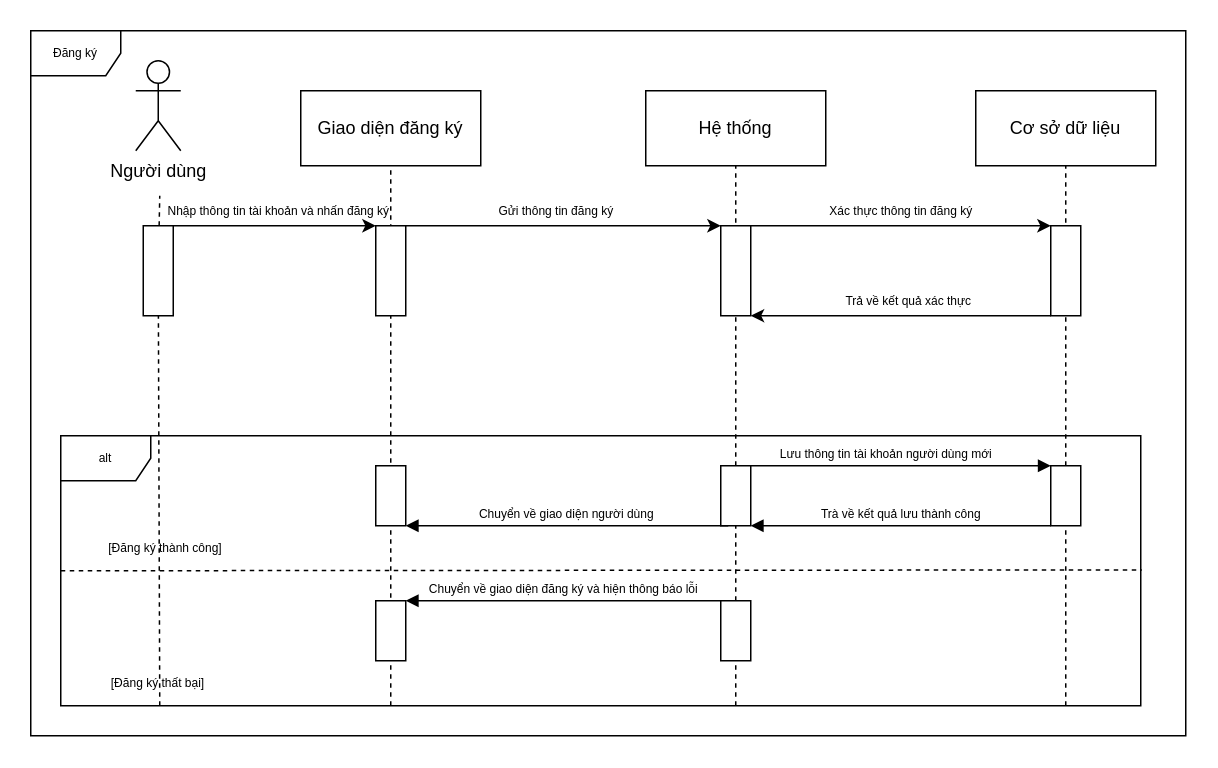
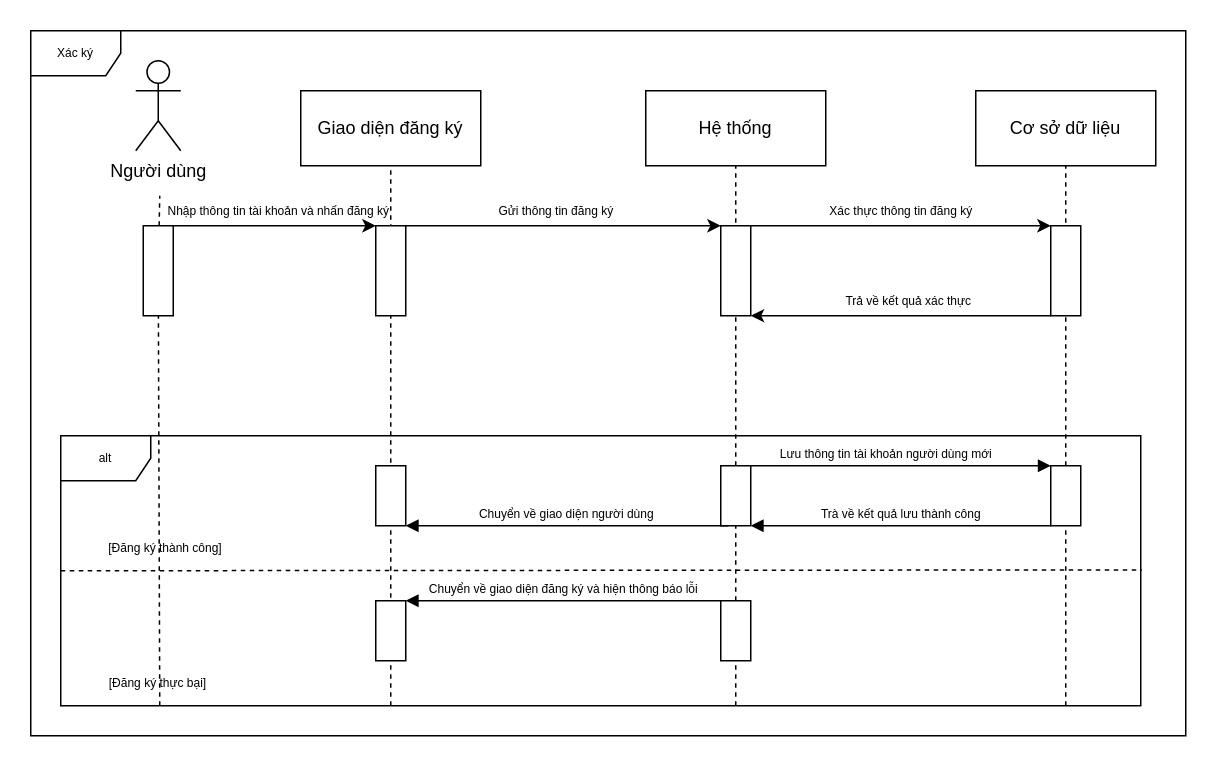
(76, 53) -> (76, 53)
(158, 683) -> (158, 683)
